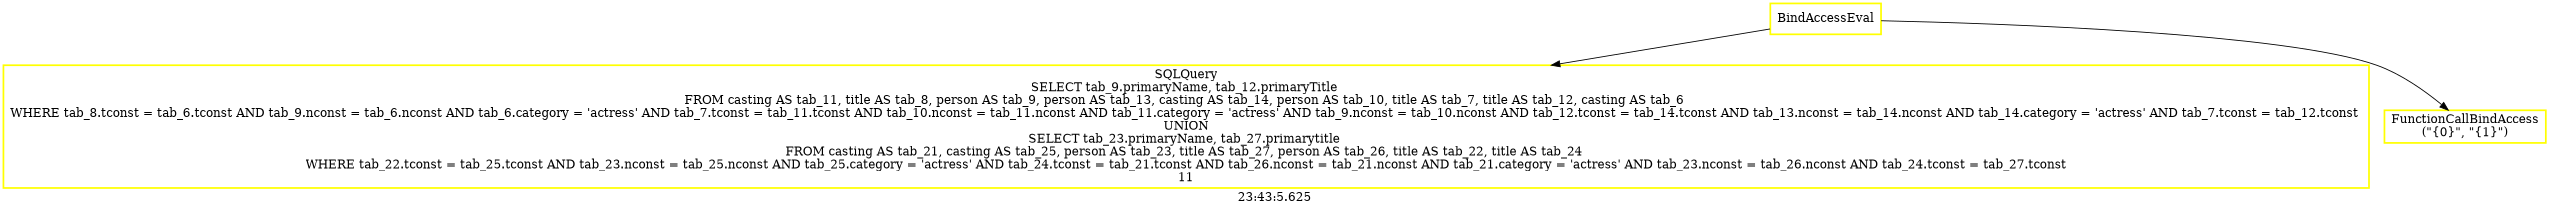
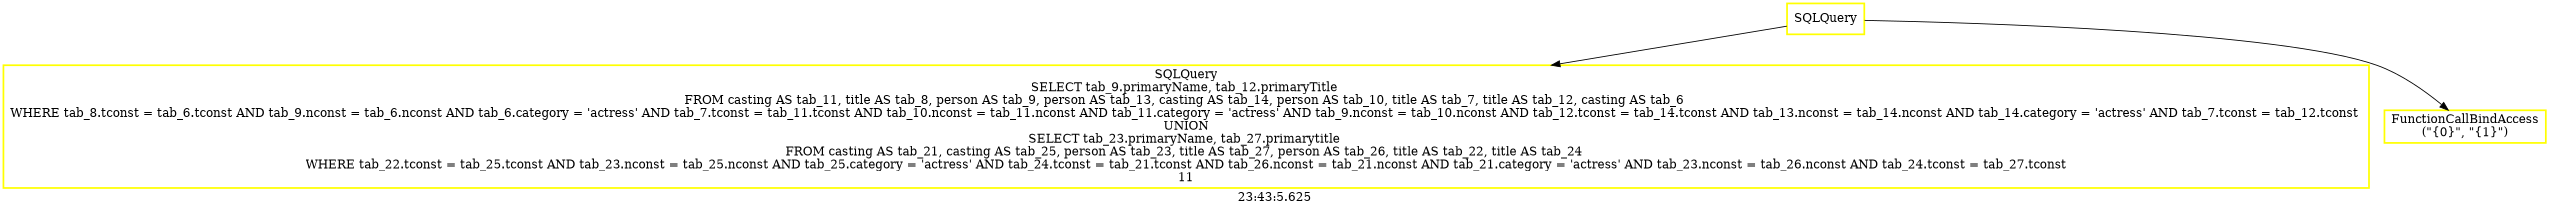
(1826, 19) -> (1826, 19)
